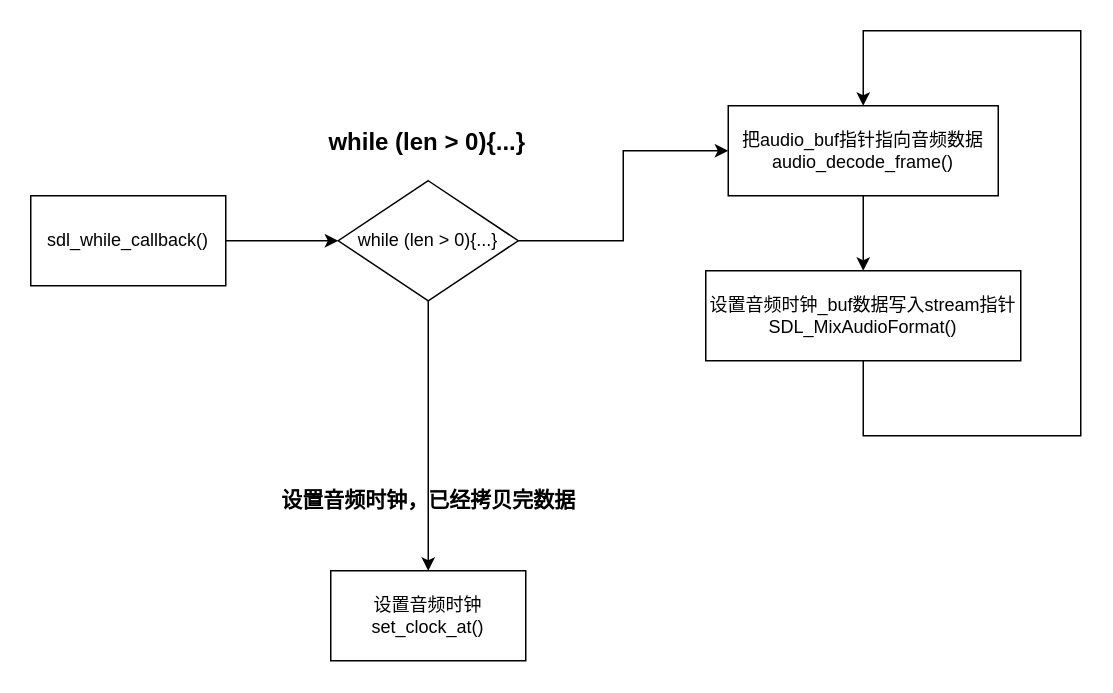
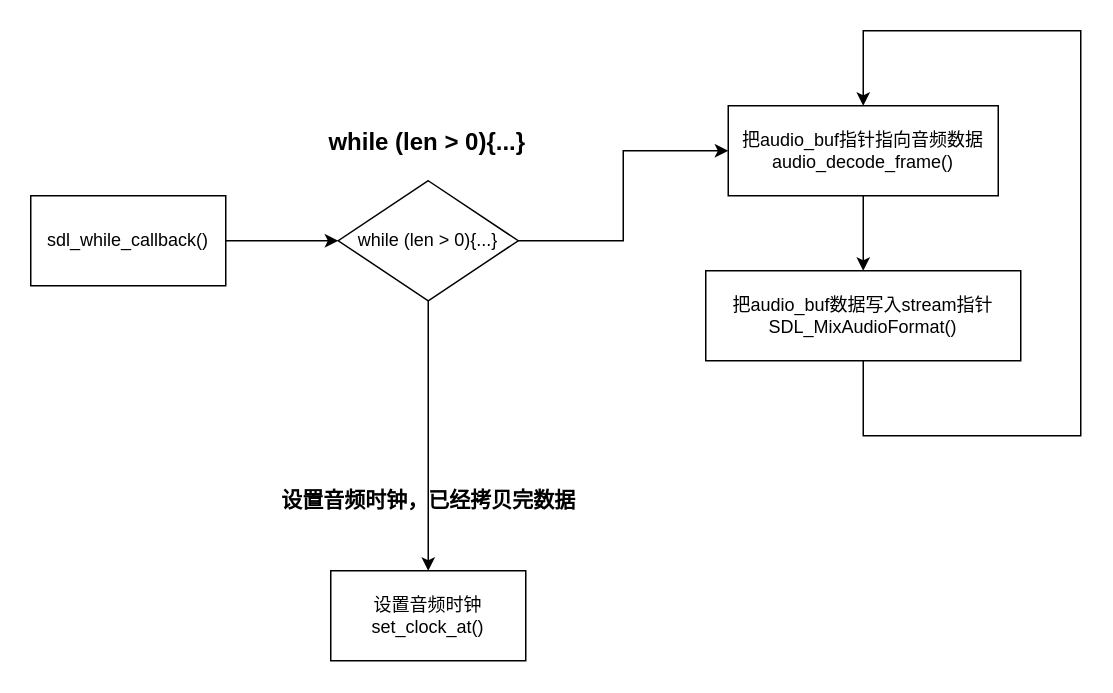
(863, 316) -> (863, 316)
